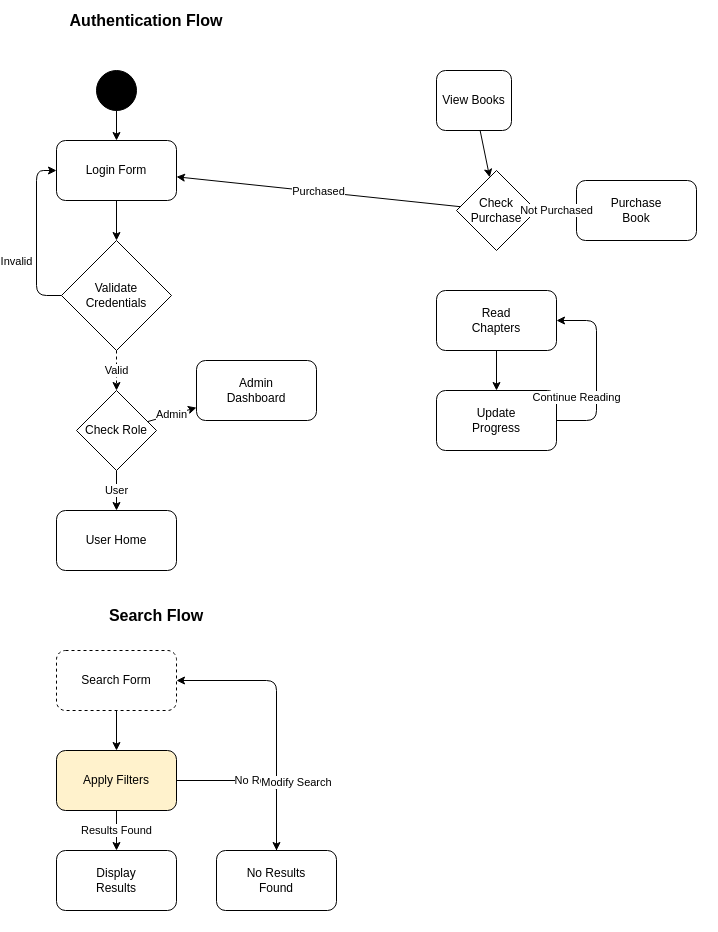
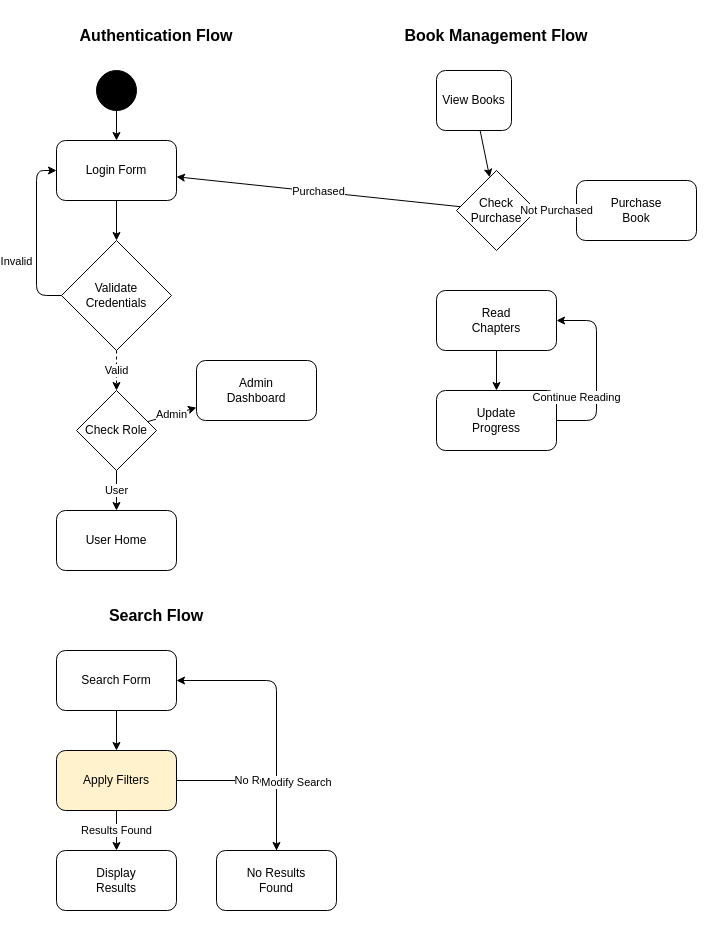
(147, 21) -> (157, 36)
none -> (497, 36)
(117, 681) -> (117, 681)
